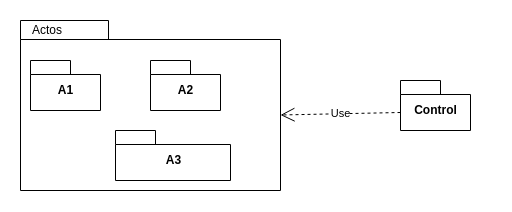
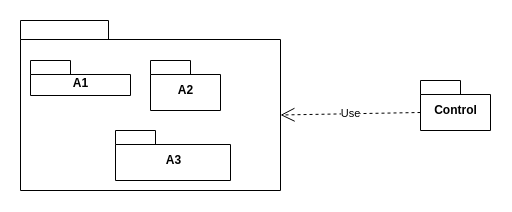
(56, 36) -> none
(66, 86) -> (81, 78)
(436, 106) -> (456, 106)
